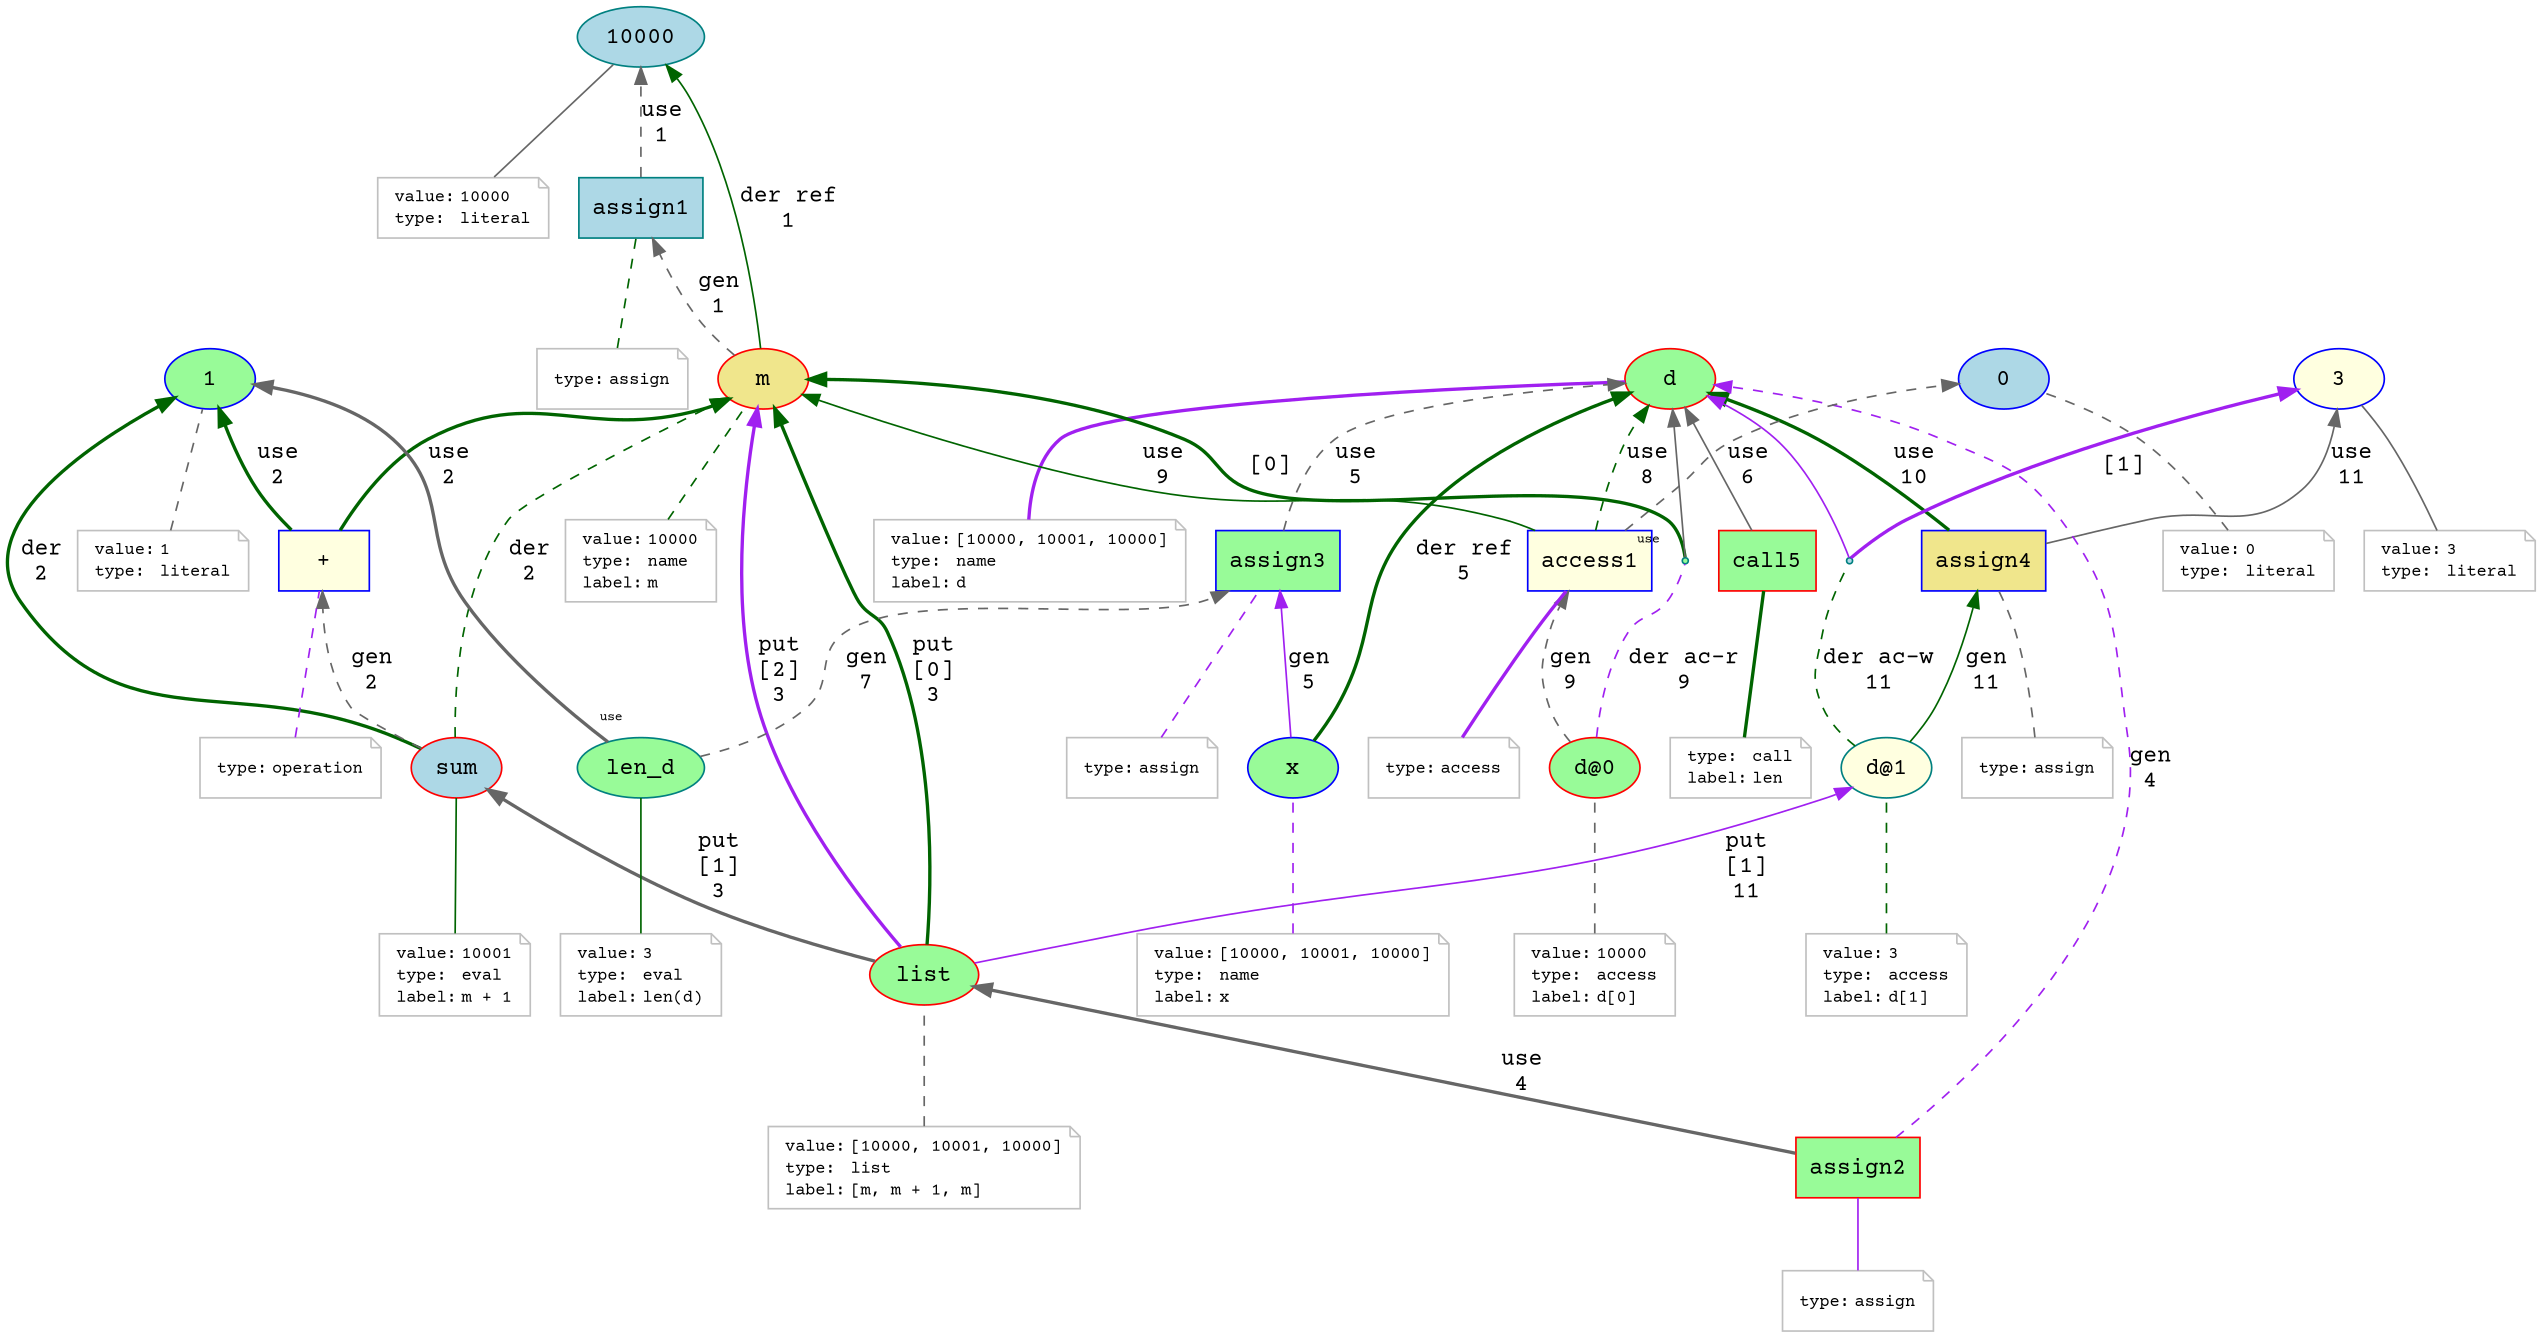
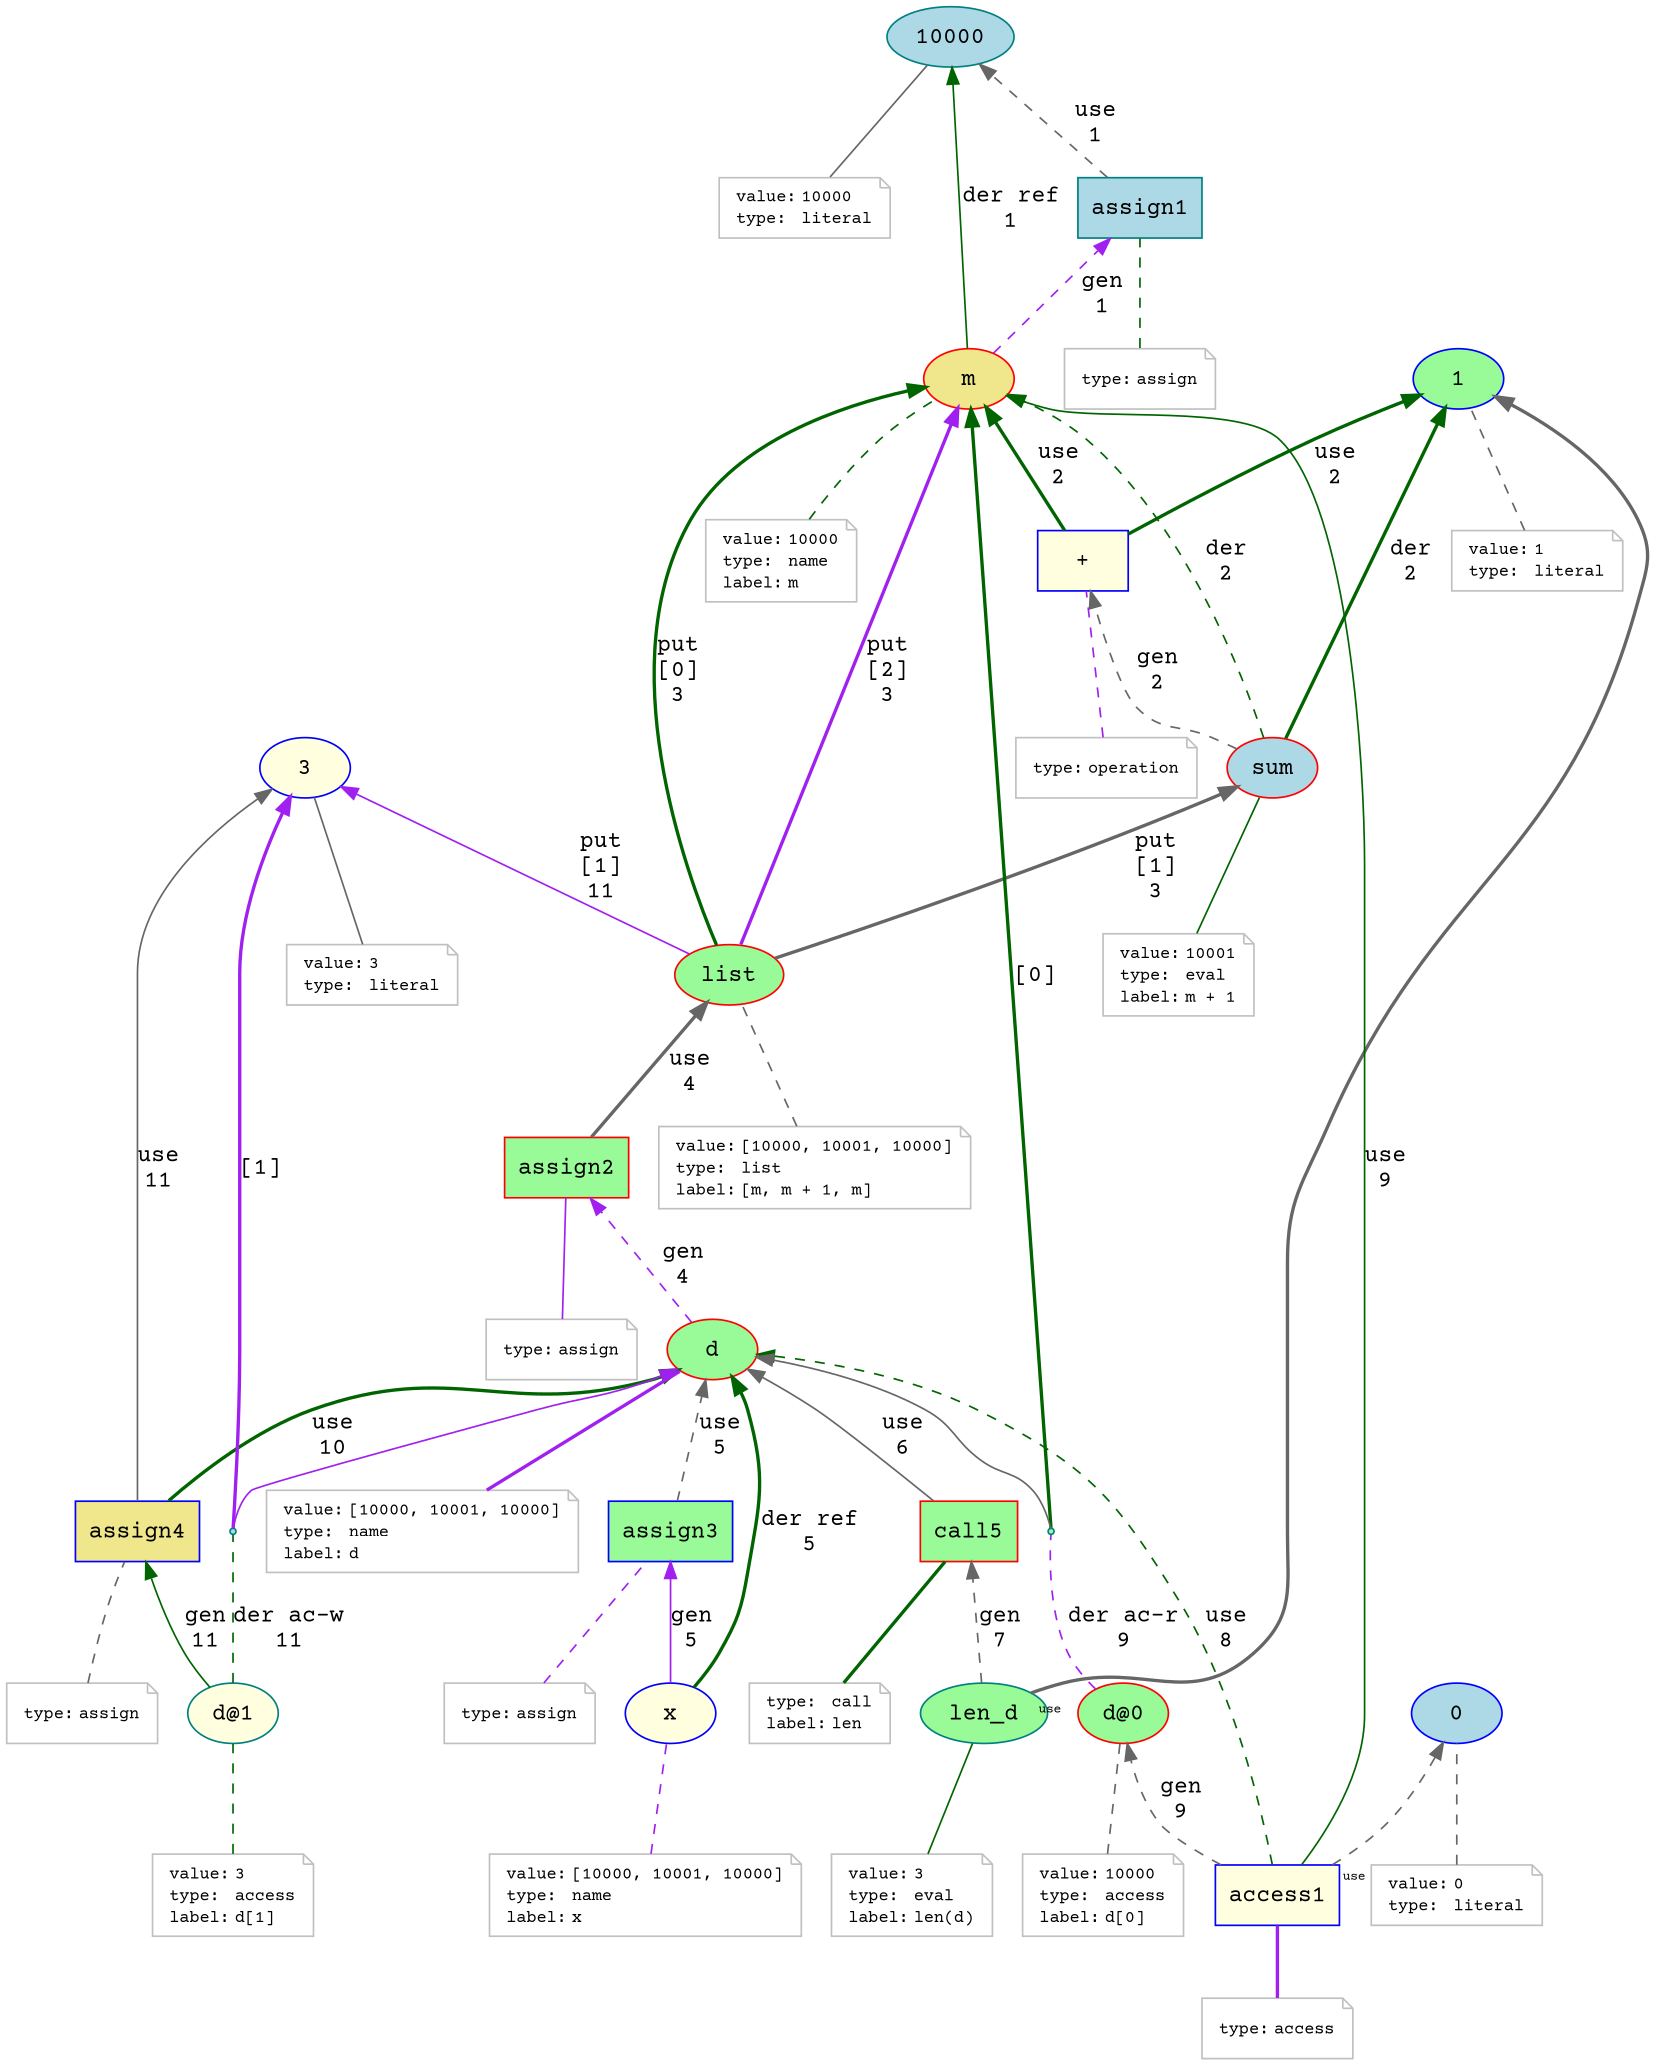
(691, 309) -> (1046, 302)
(925, 611) -> (977, 1631)
(1542, 676) -> (1161, 1825)
(2121, 681) -> (646, 1267)
(1293, 768) -> (671, 1713)
(1408, 889) -> (523, 874)
